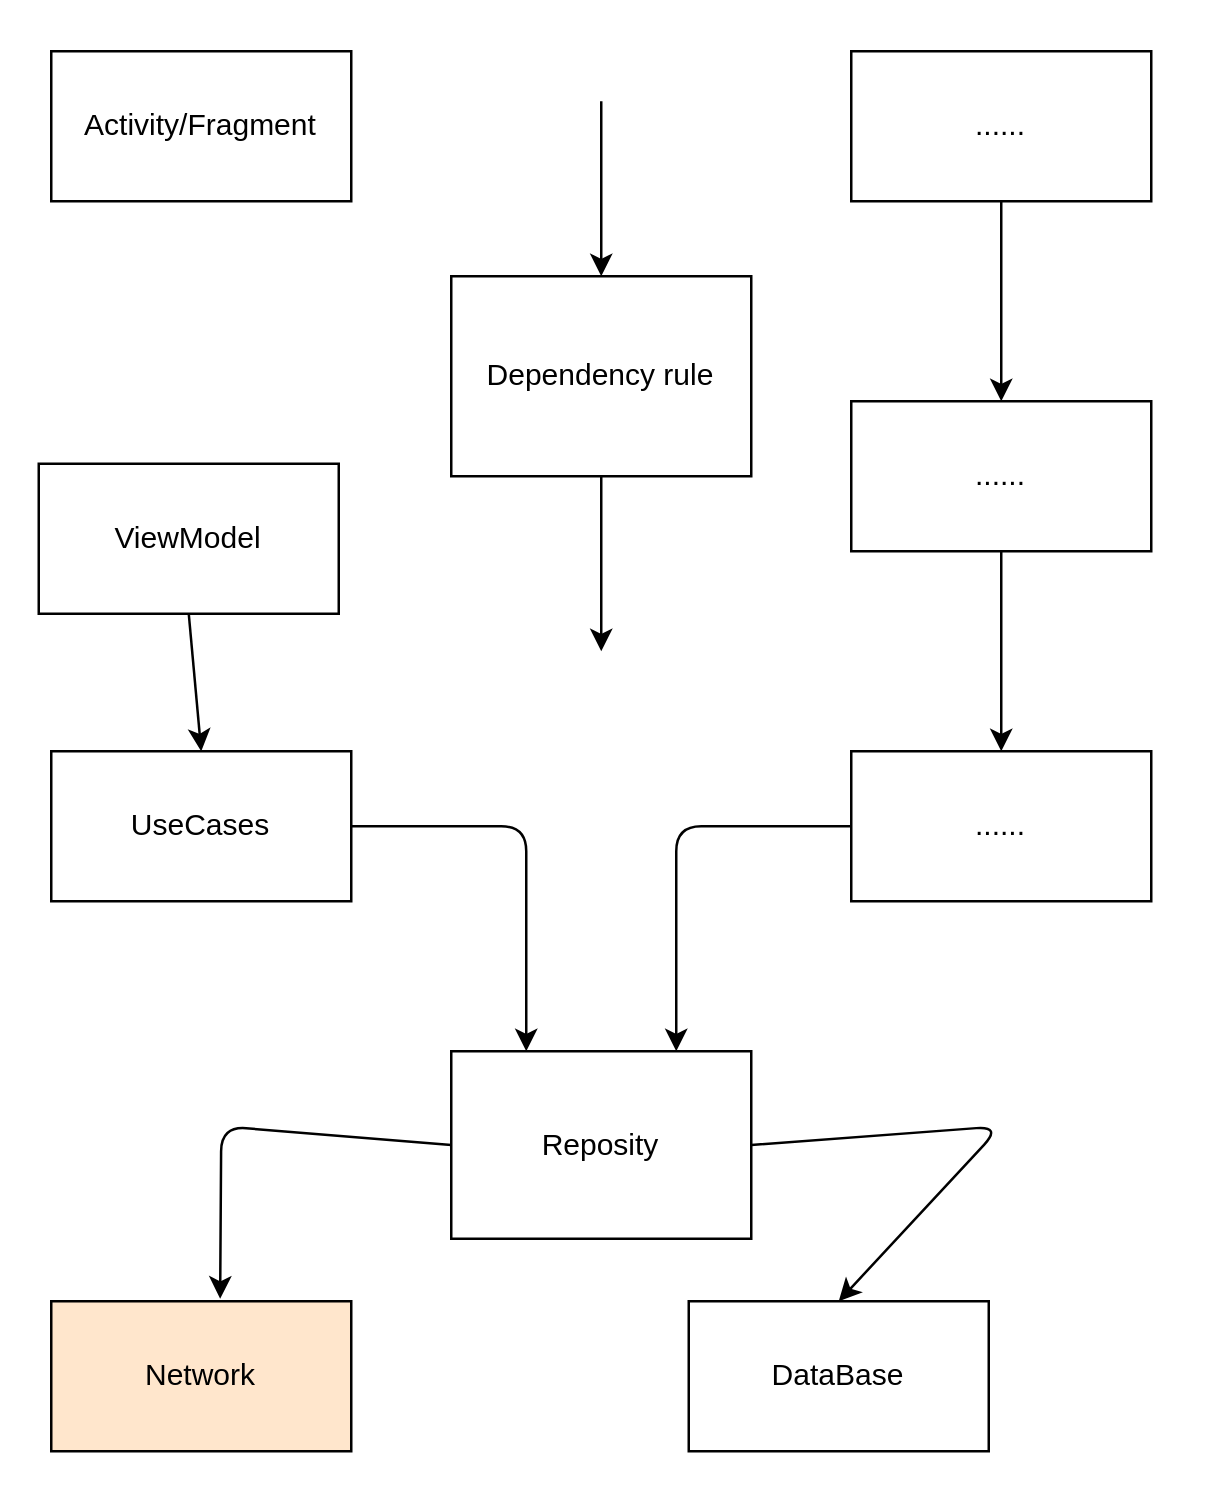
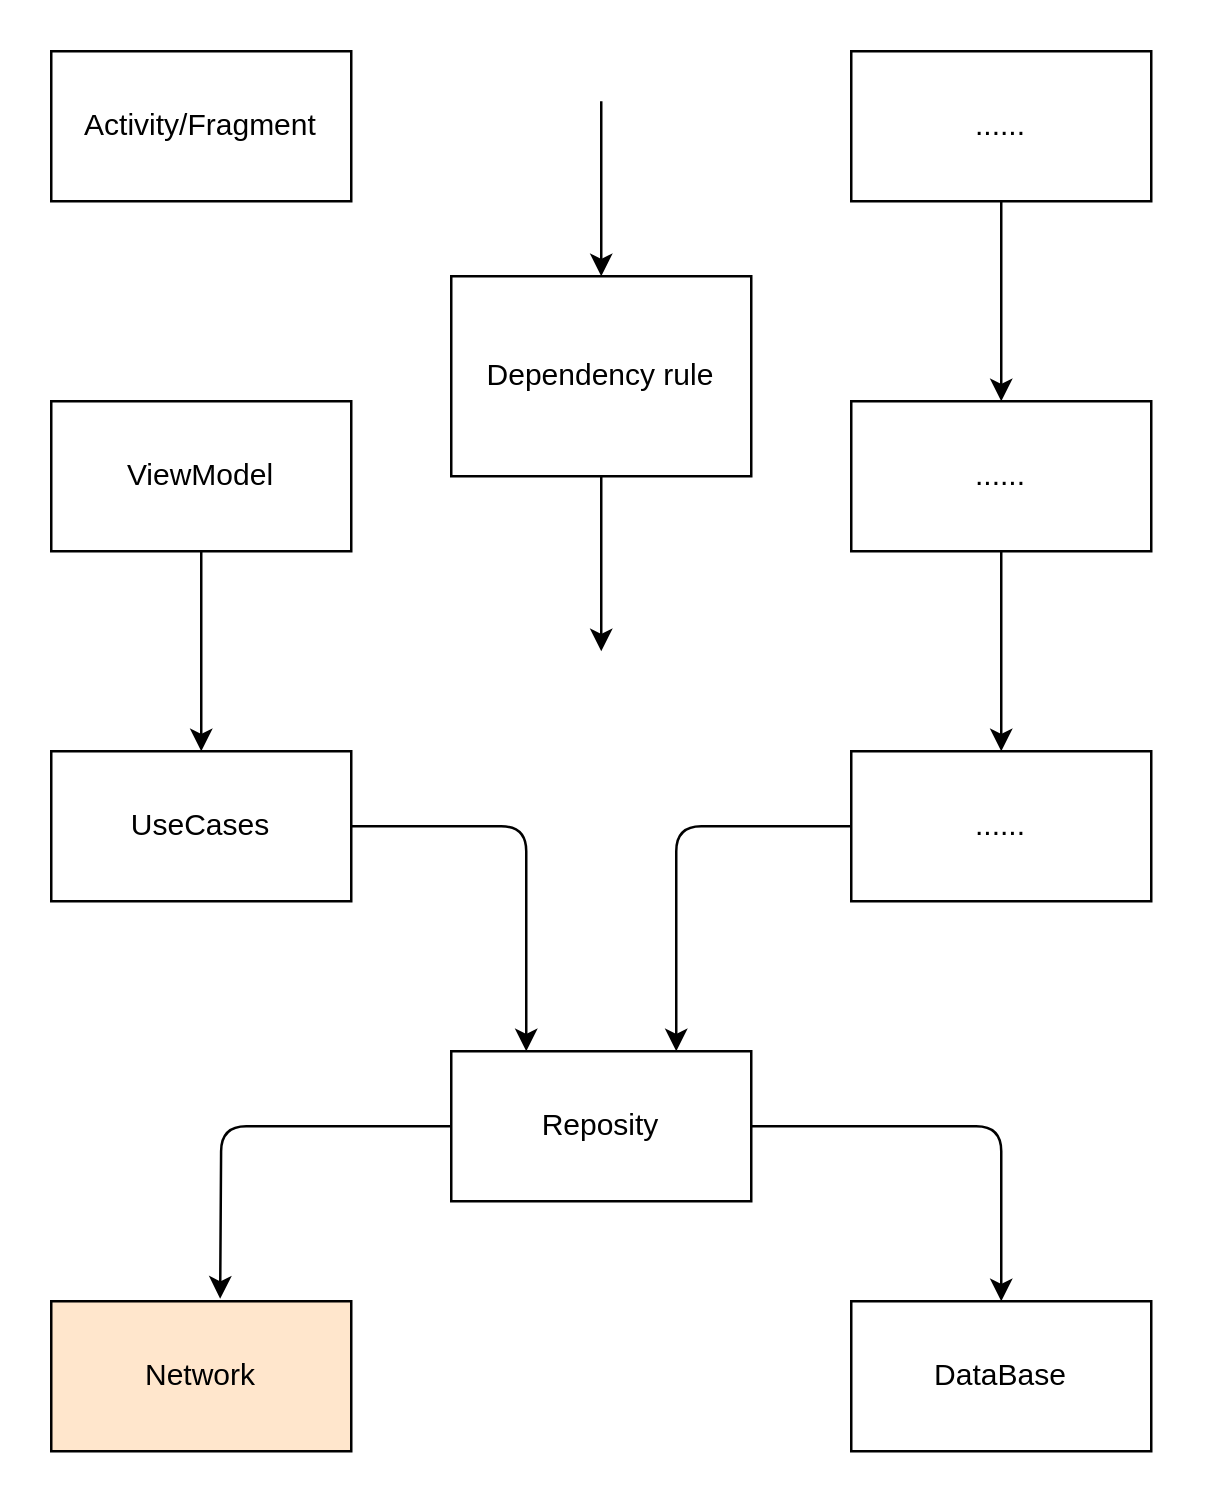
(189, 539) -> (201, 476)
(601, 1145) -> (601, 1126)
(839, 1376) -> (1001, 1376)
